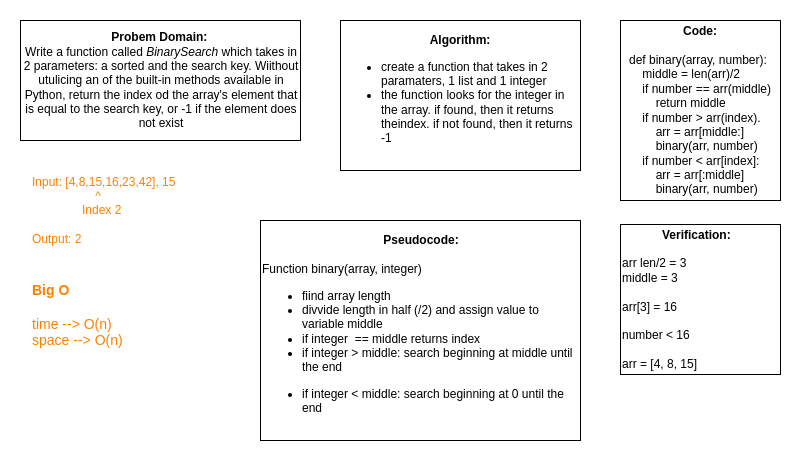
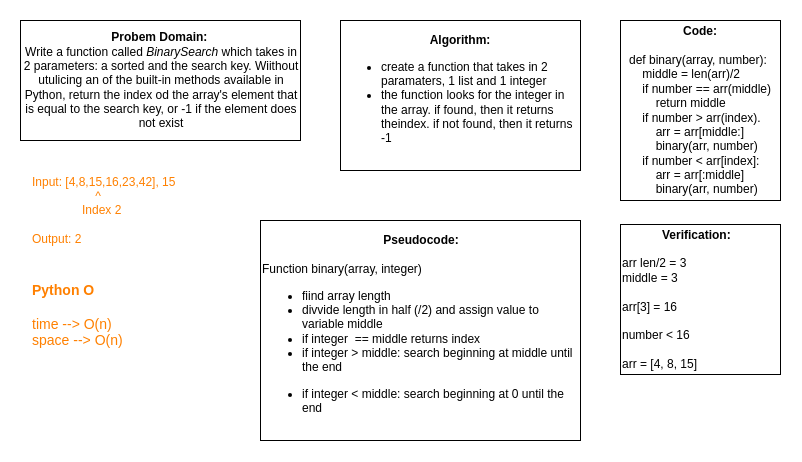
(76, 316) -> (76, 316)
